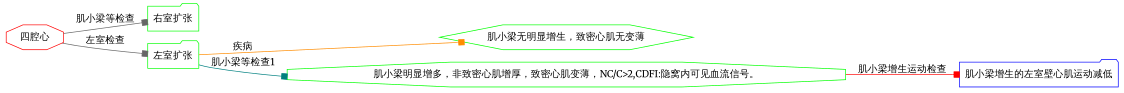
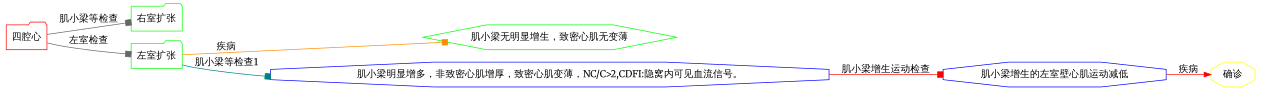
(35, 37) -> (27, 37)
(566, 75) -> (550, 75)
(1039, 75) -> (1055, 75)
none -> (1233, 75)
